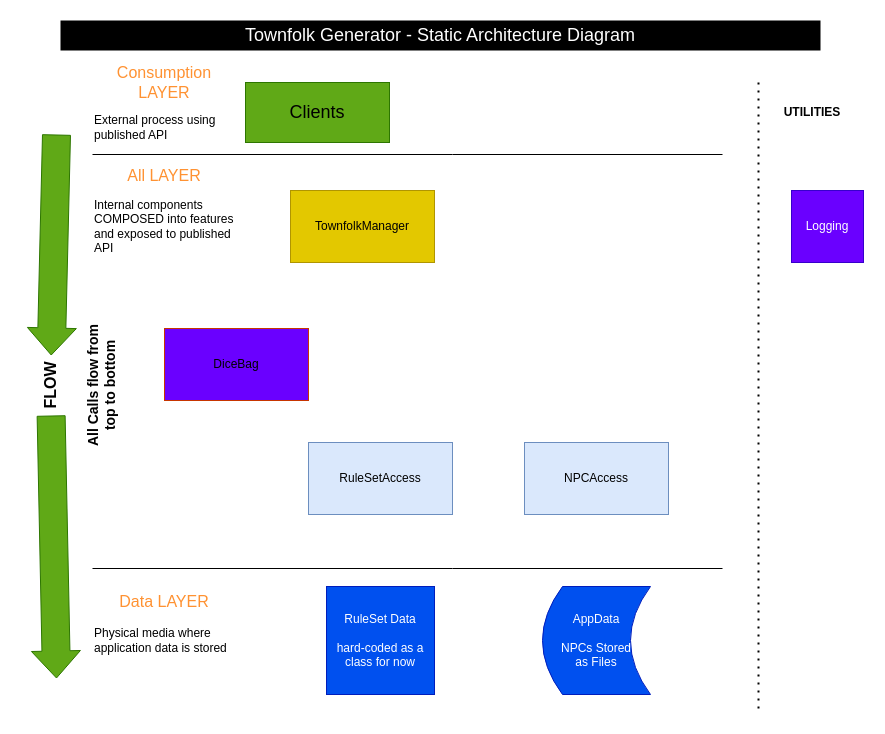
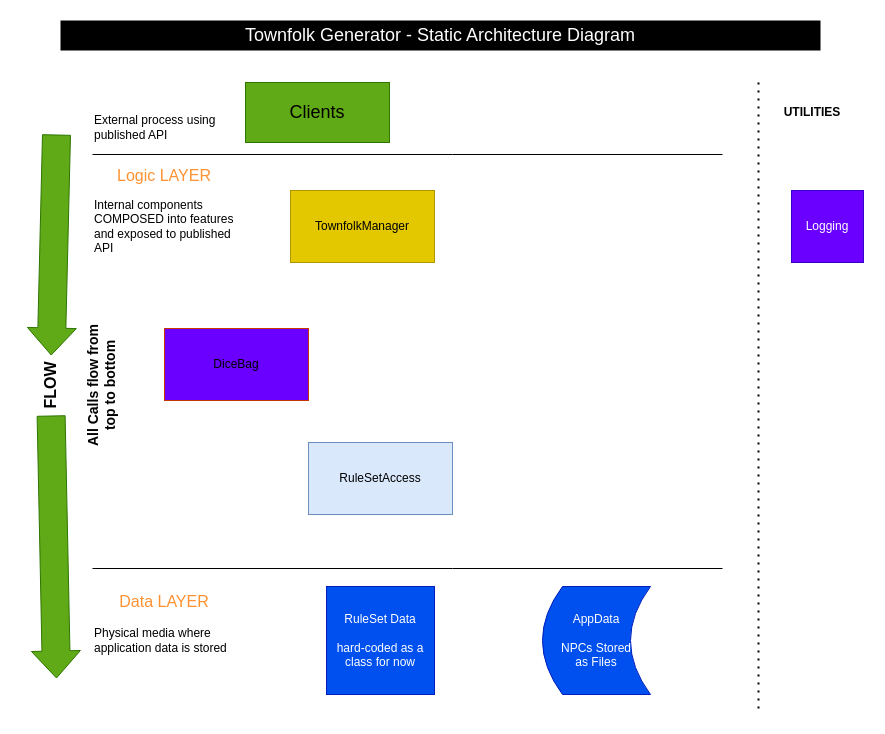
(165, 83) -> none
(165, 176) -> (165, 176)
(597, 479) -> none
